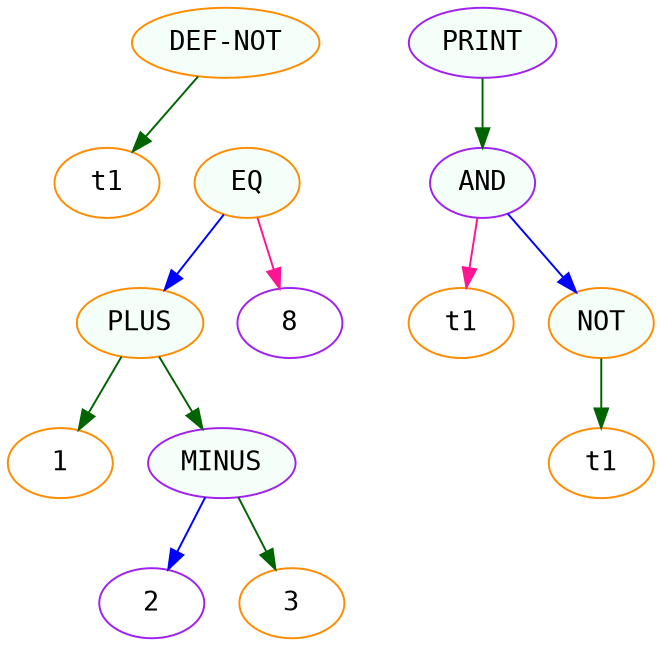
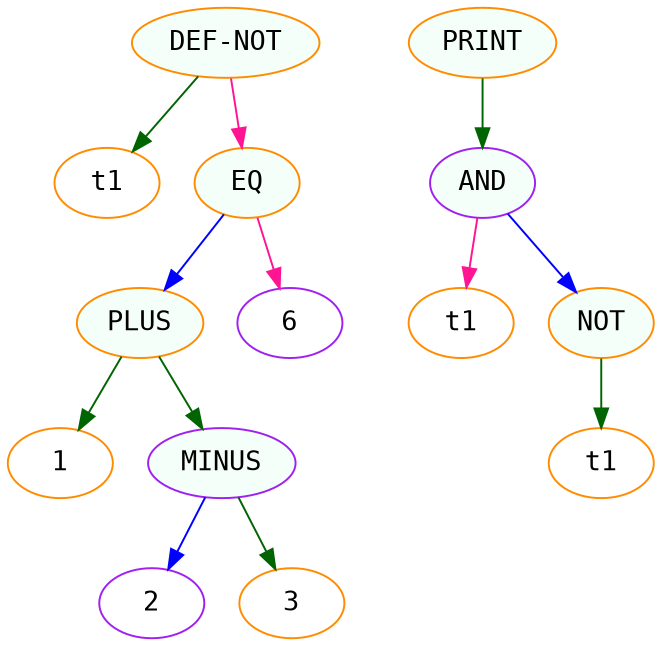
(483, 43) -> (483, 43)
none -> (235, 103)
(290, 323) -> (290, 323)
